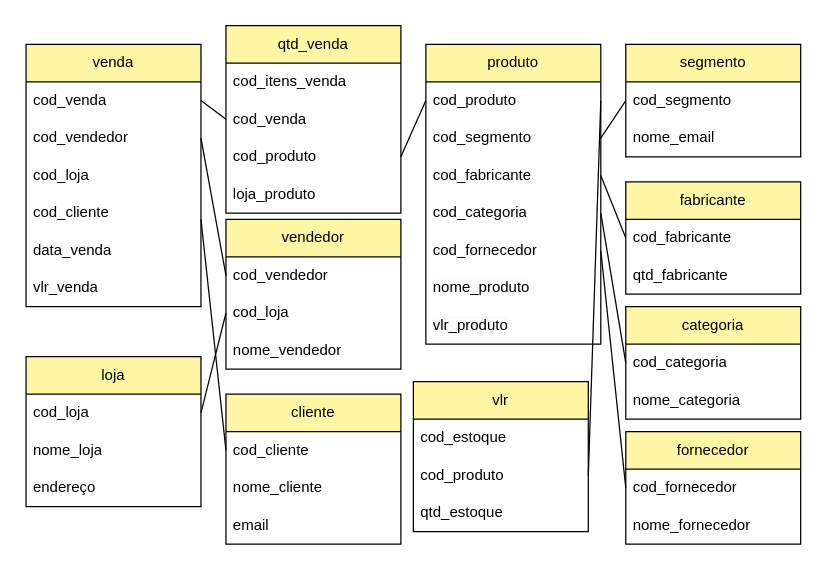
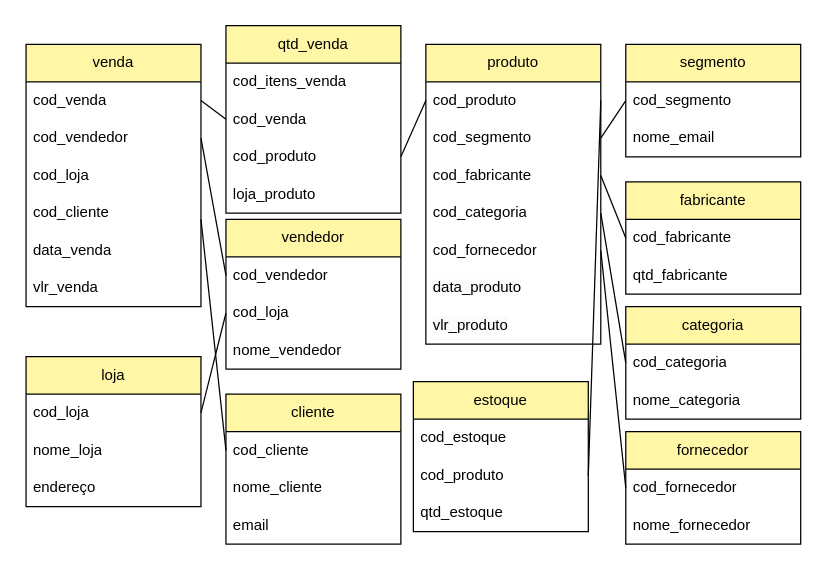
(484, 288) -> (484, 288)
(501, 401) -> (501, 401)
